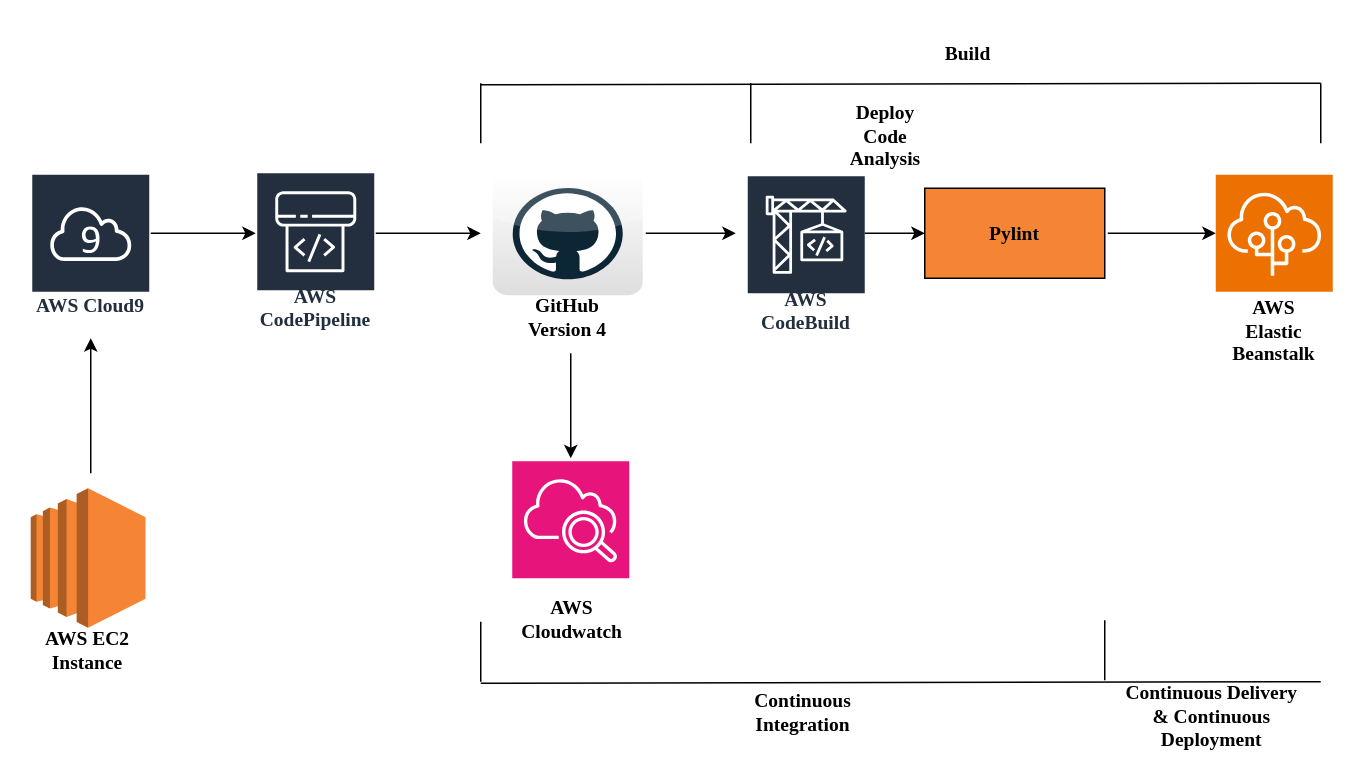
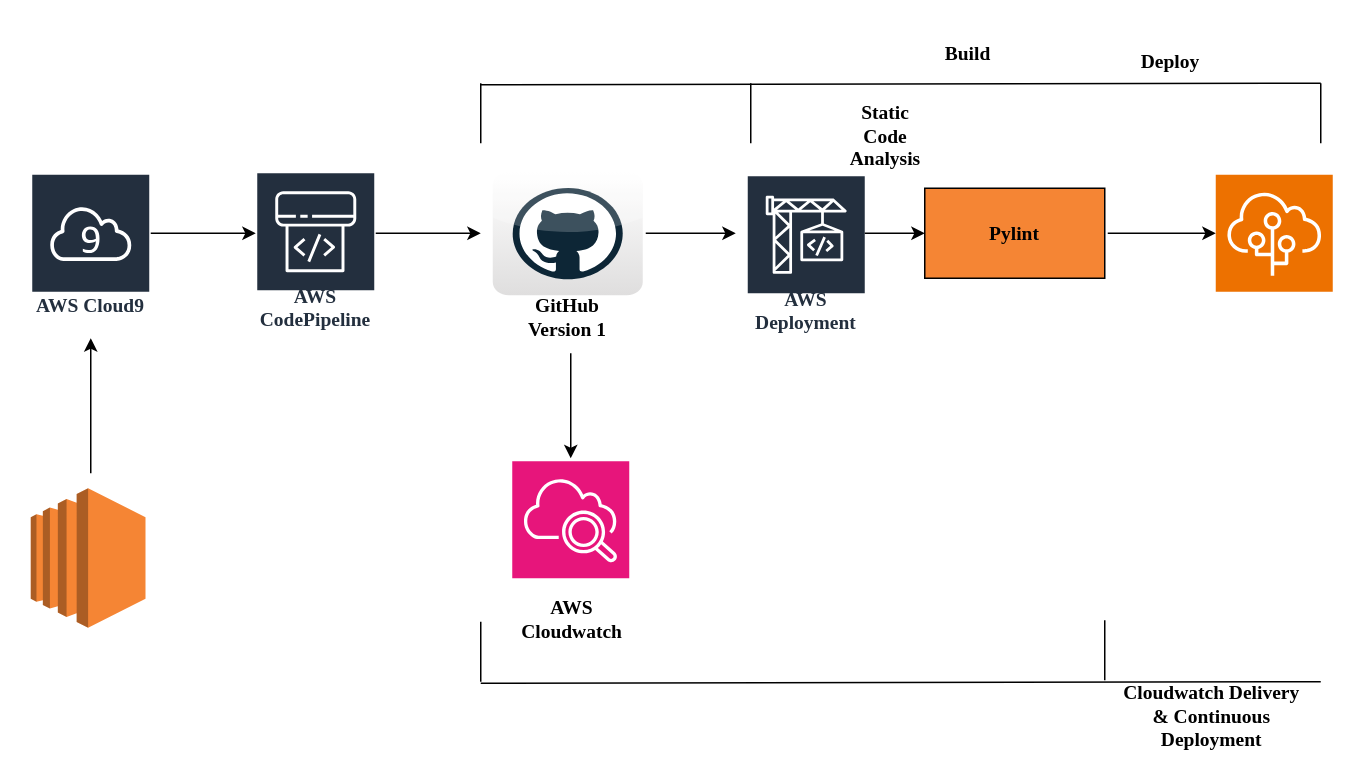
none -> (1171, 61)
(886, 136) -> (886, 136)
(806, 310) -> (806, 310)
(568, 317) -> (568, 317)
(1274, 331) -> none
(88, 650) -> none
(803, 712) -> none
(1212, 716) -> (1212, 716)
